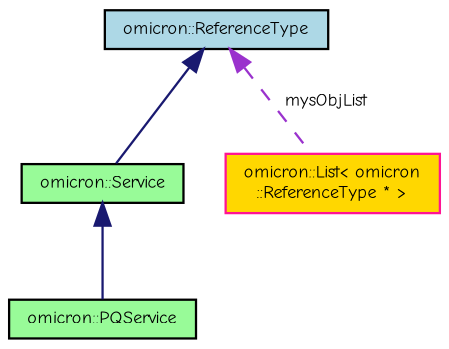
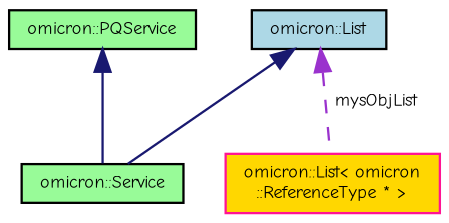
(217, 30) -> (319, 30)
(103, 262) -> (103, 118)
